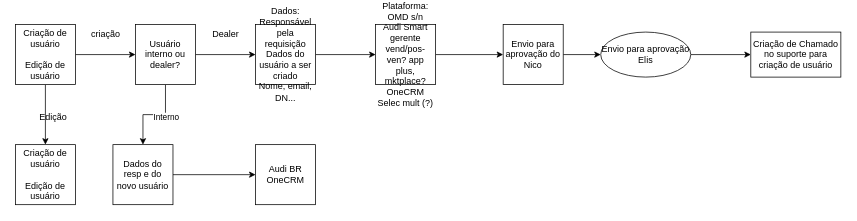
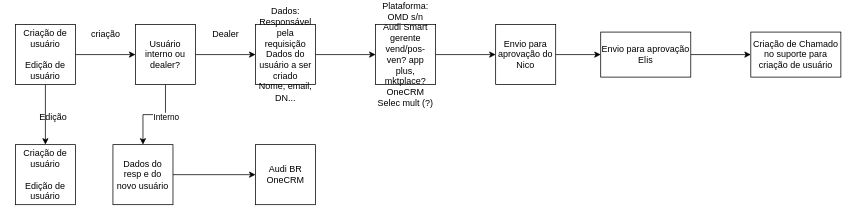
(533, 54) -> (525, 54)
(645, 54) -> (645, 54)
